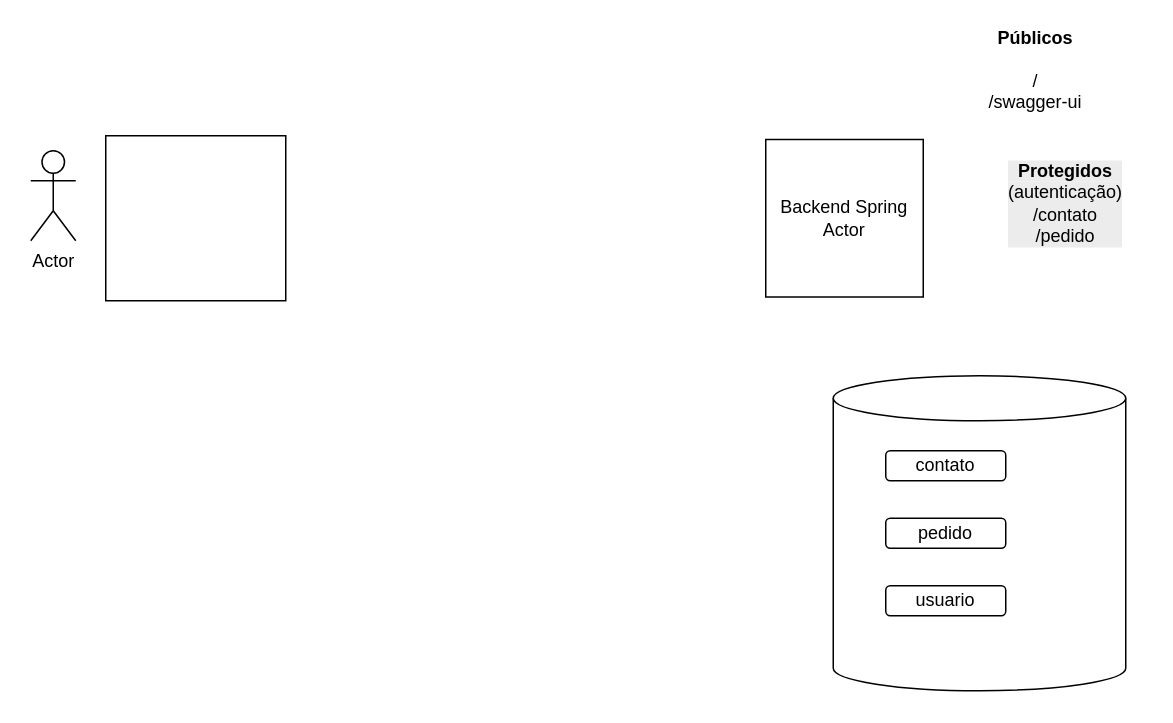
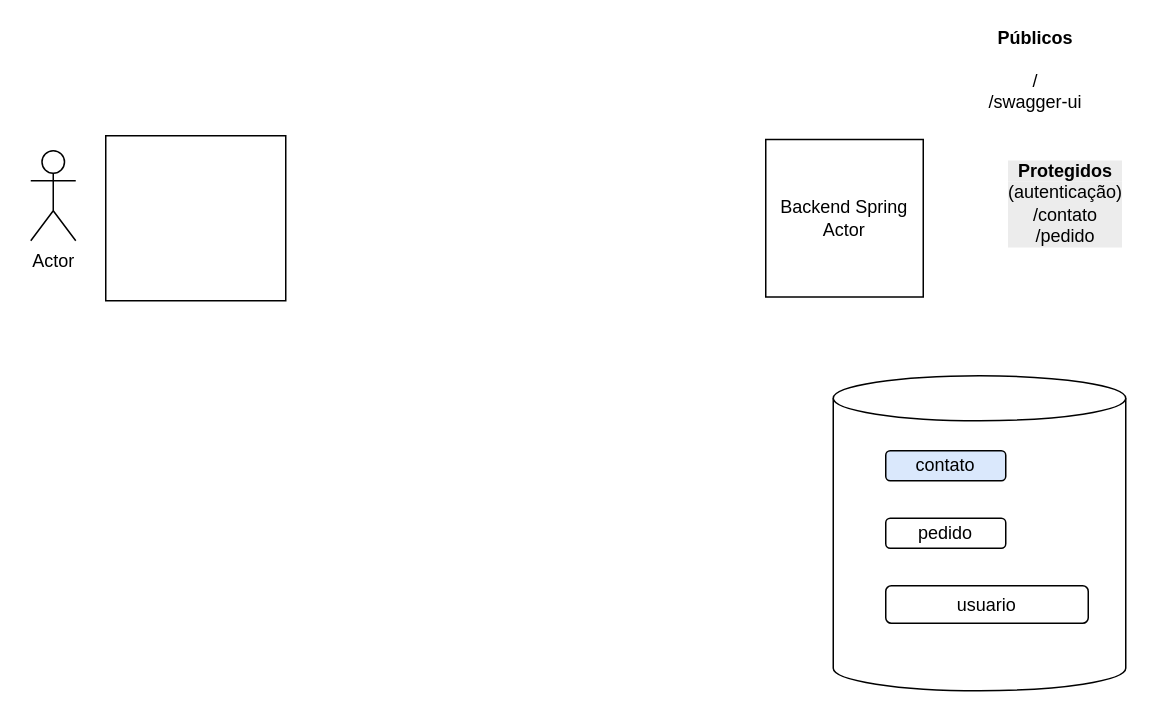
(946, 466) -> (946, 466)
(946, 601) -> (987, 605)
